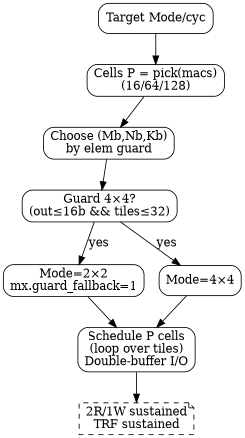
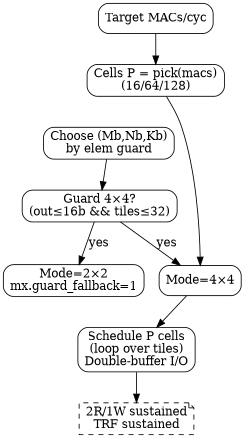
(156, 18) -> (156, 18)
(135, 108) -> (193, 175)
(99, 309) -> none
